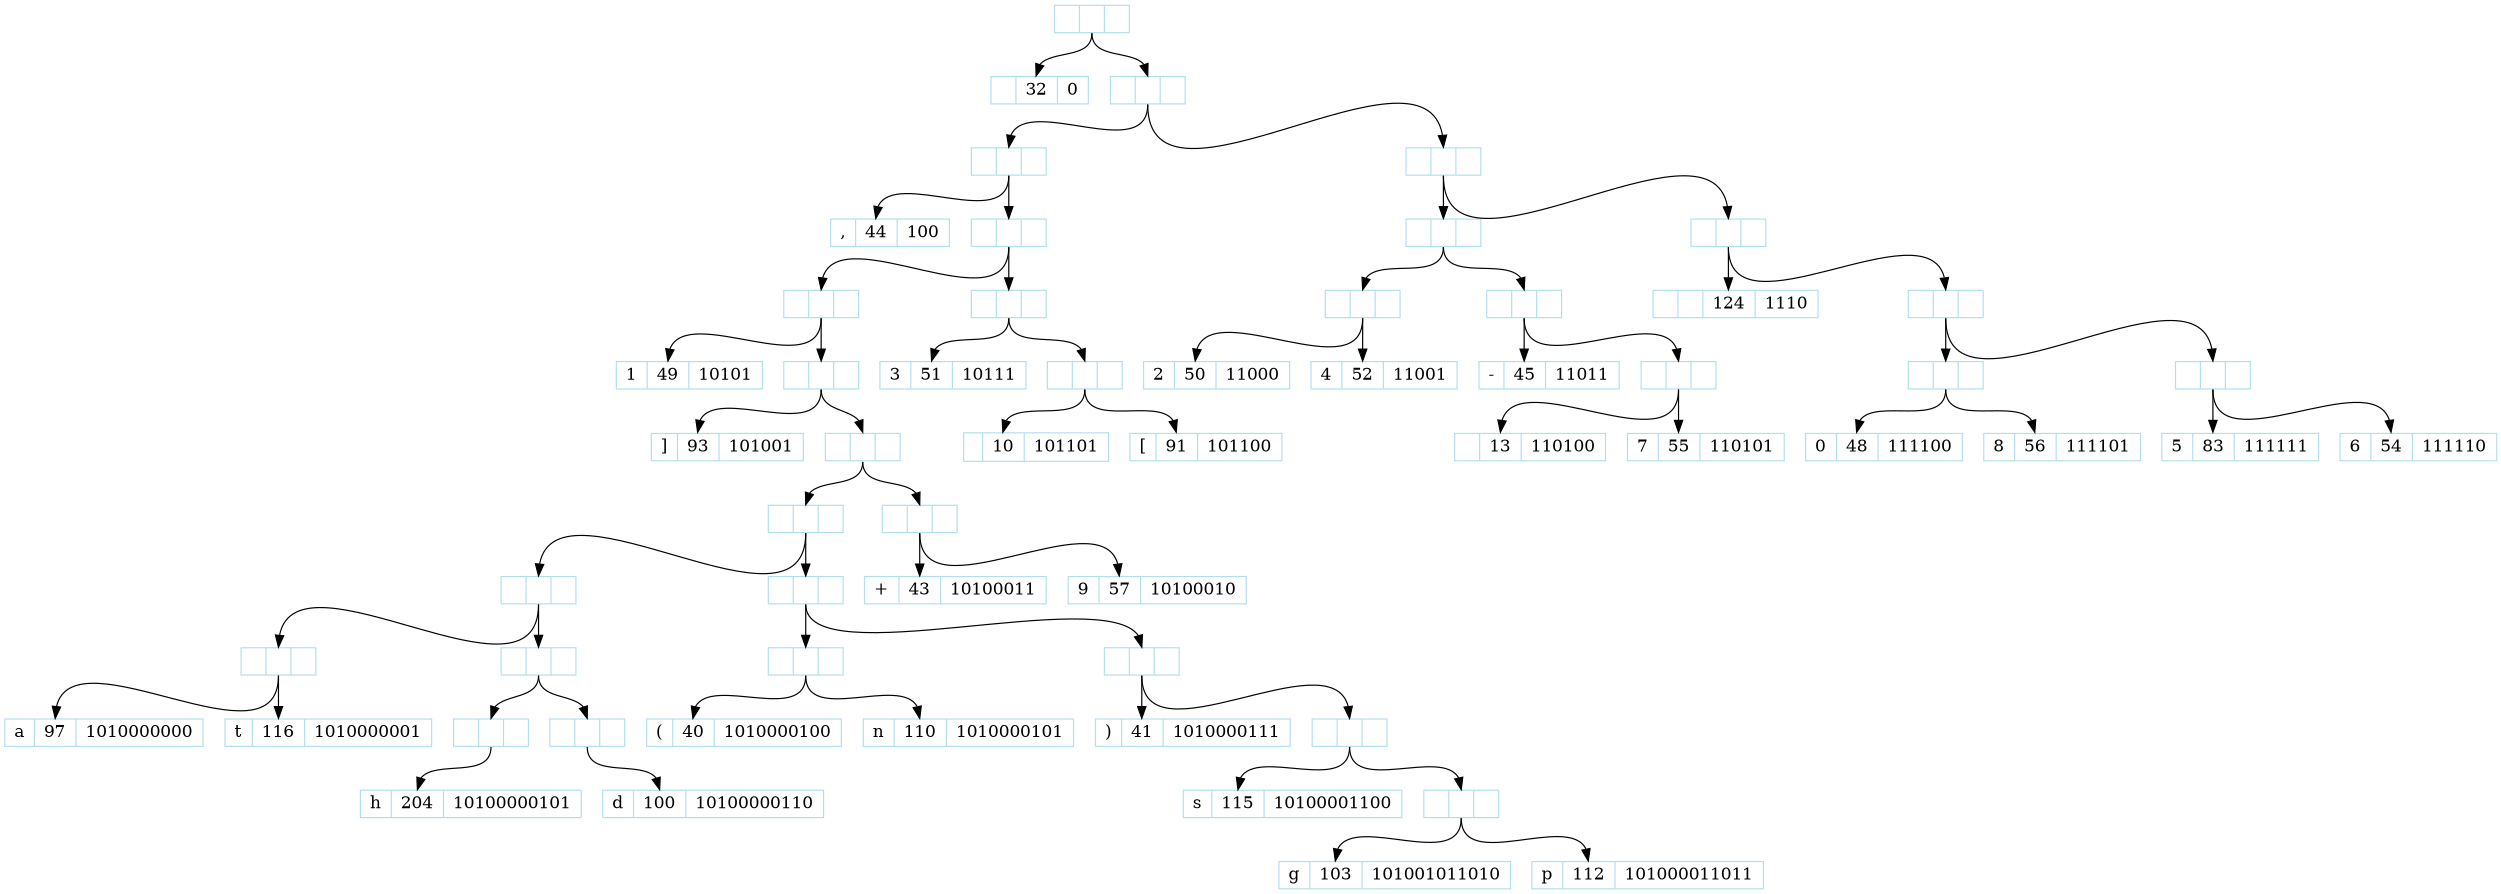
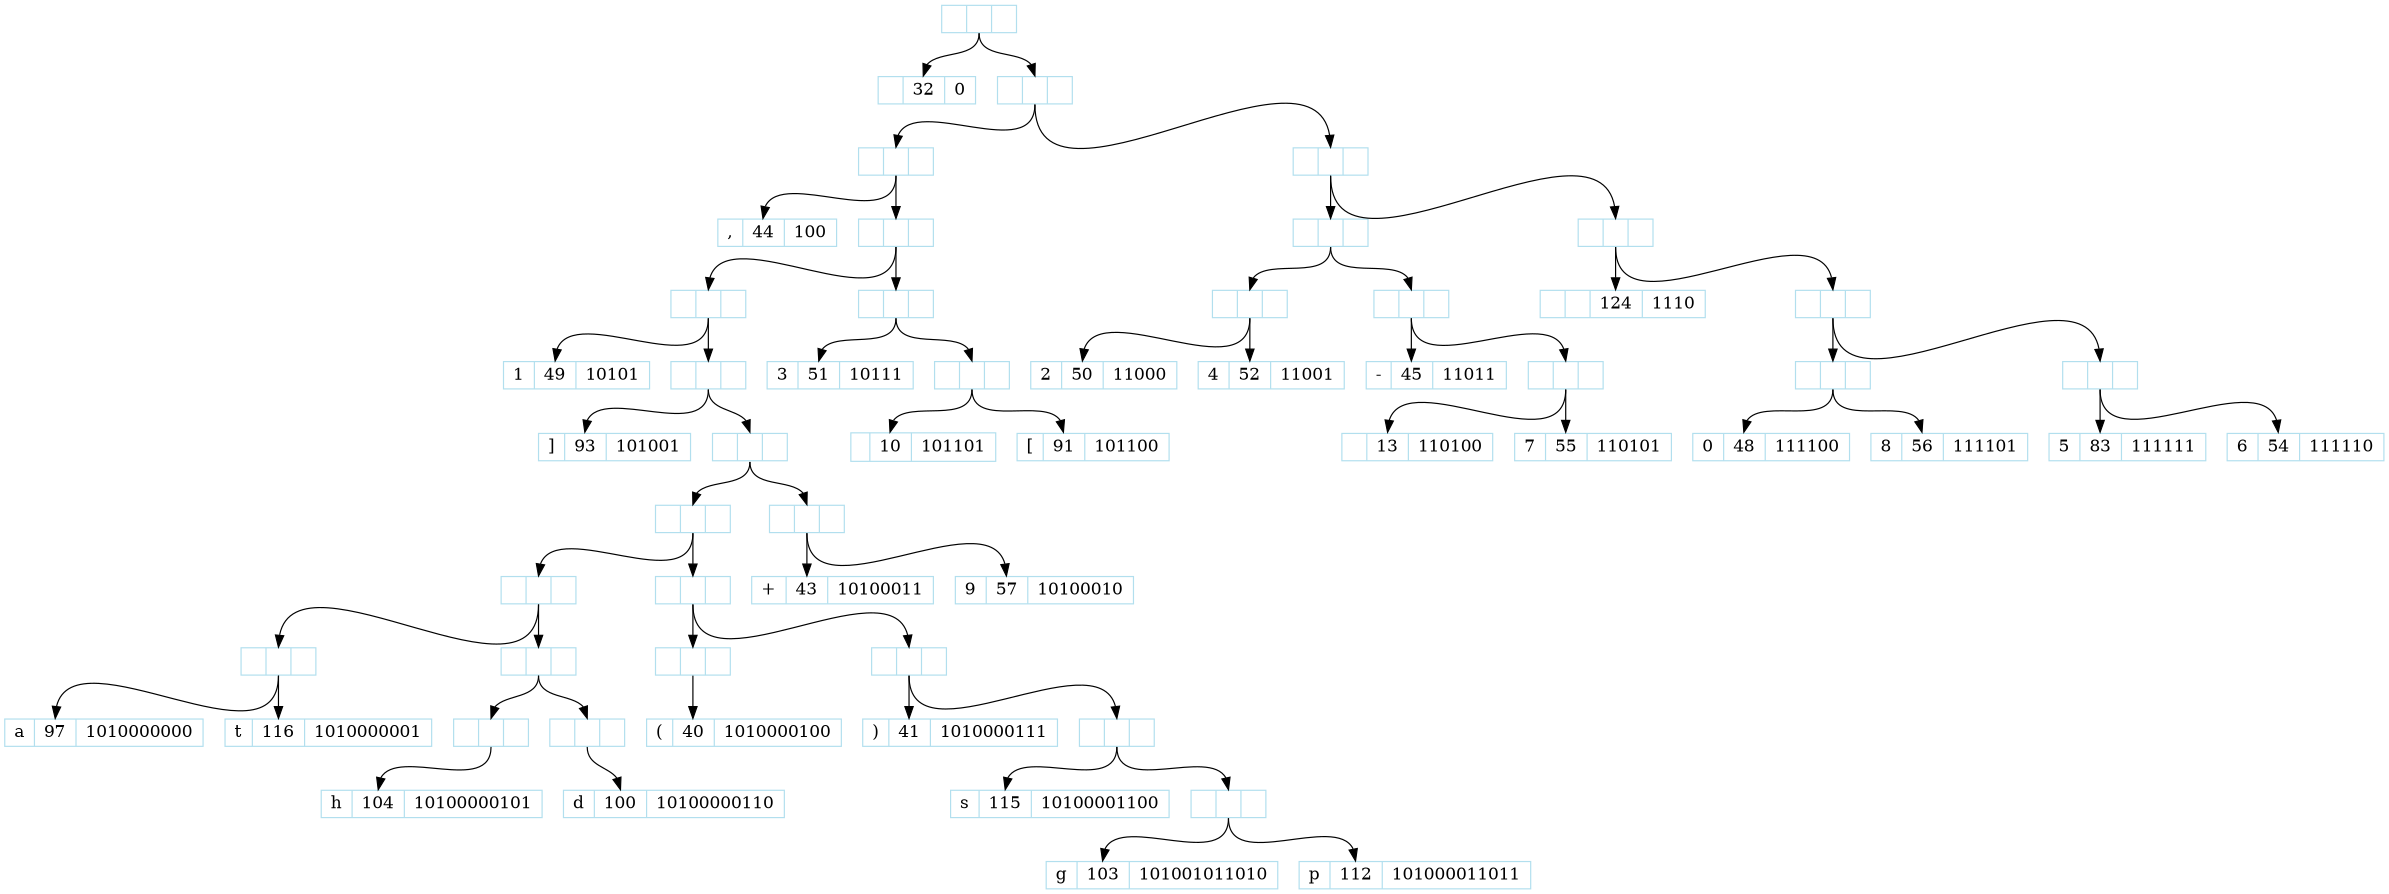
(968, 733) -> none
(417, 803) -> (378, 803)
